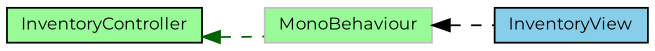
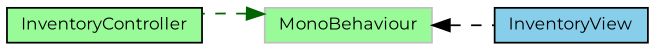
(242, 37) -> (225, 13)
